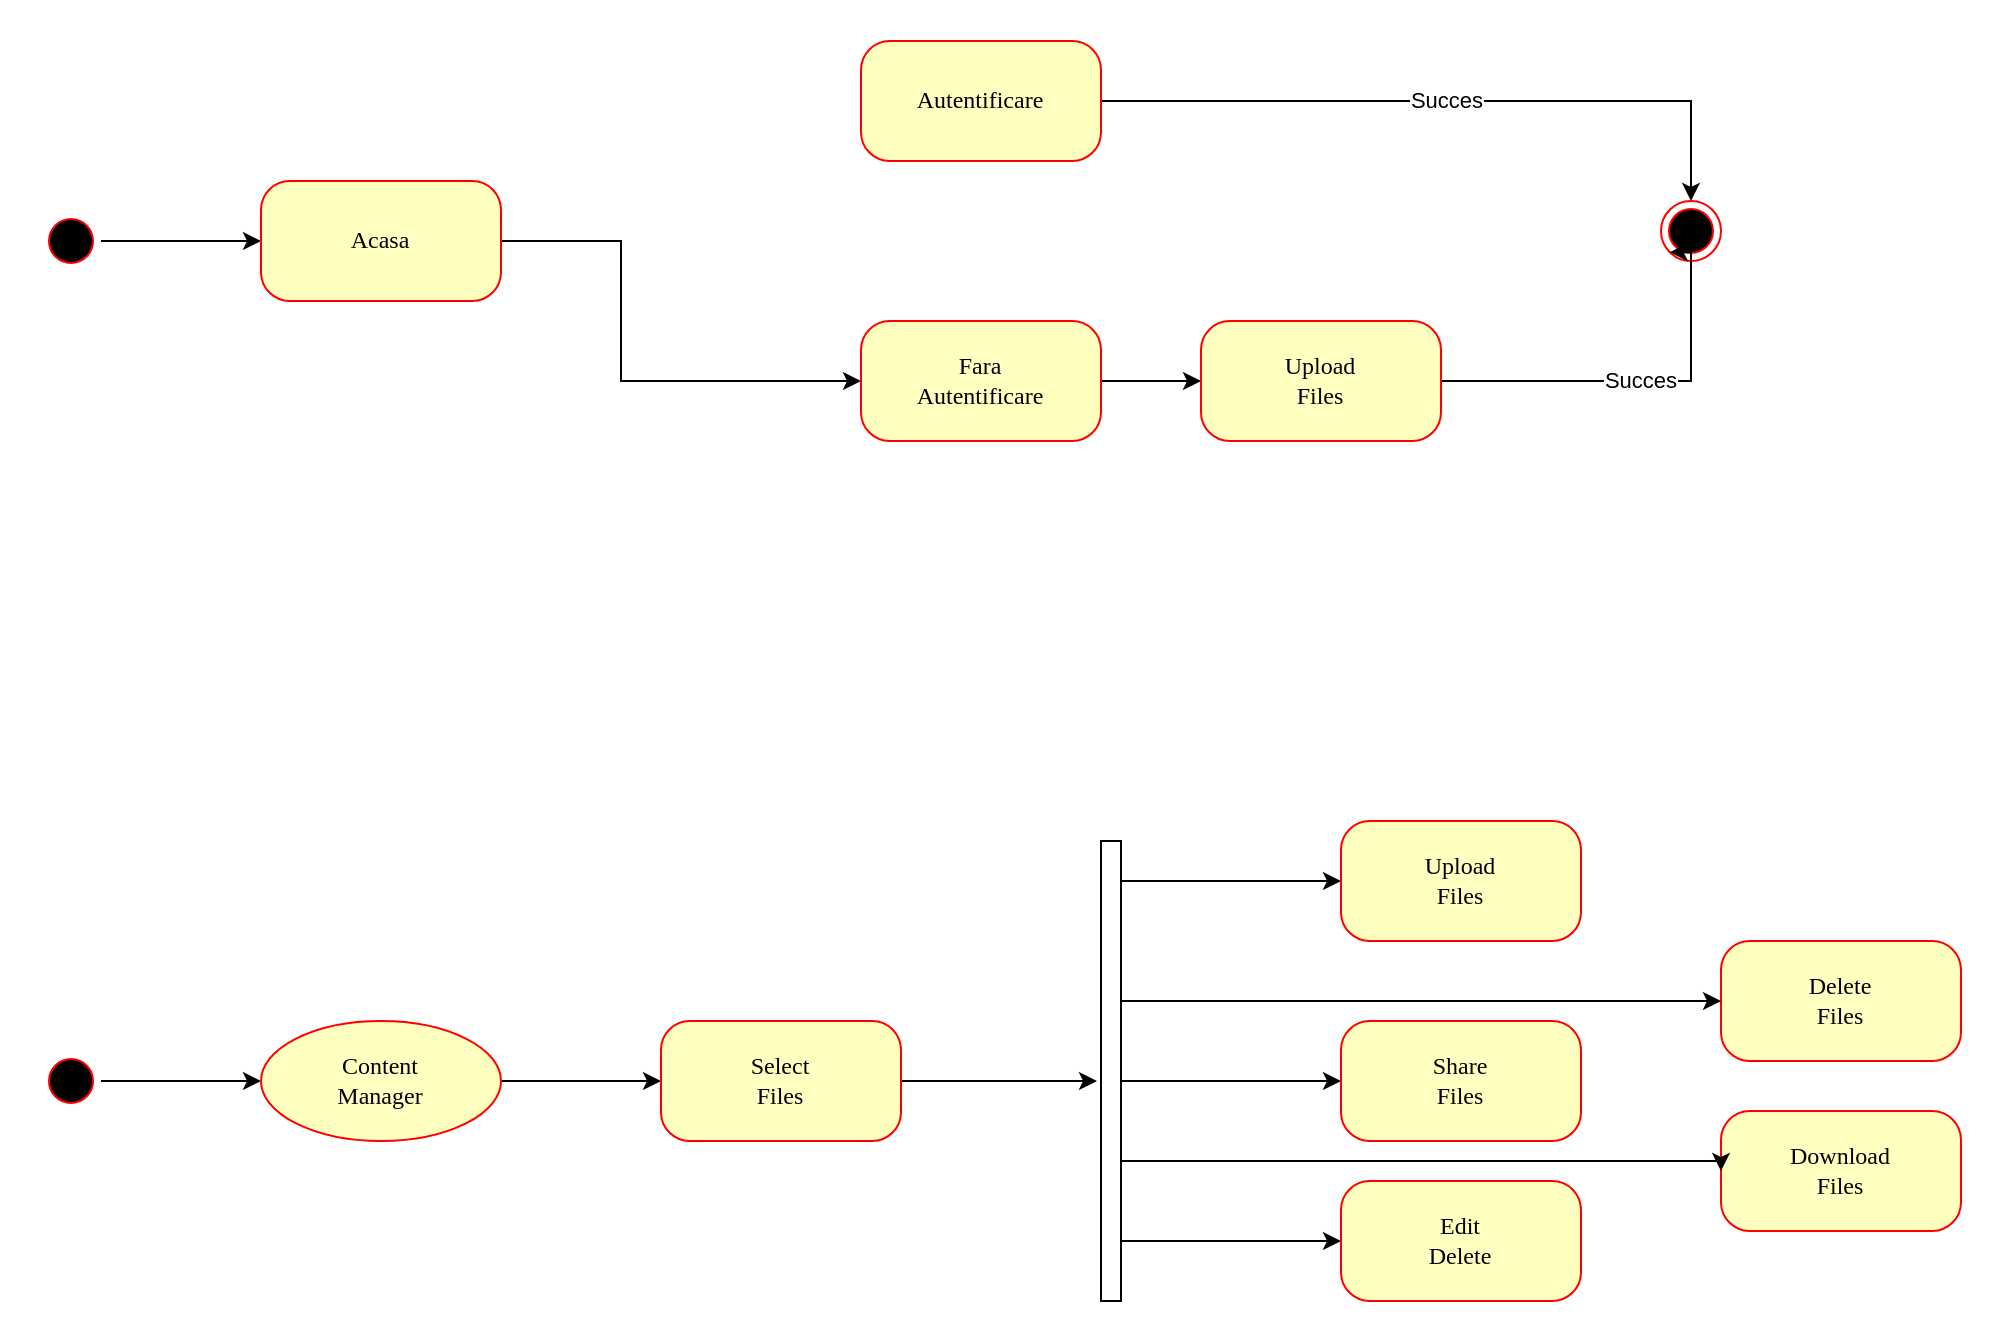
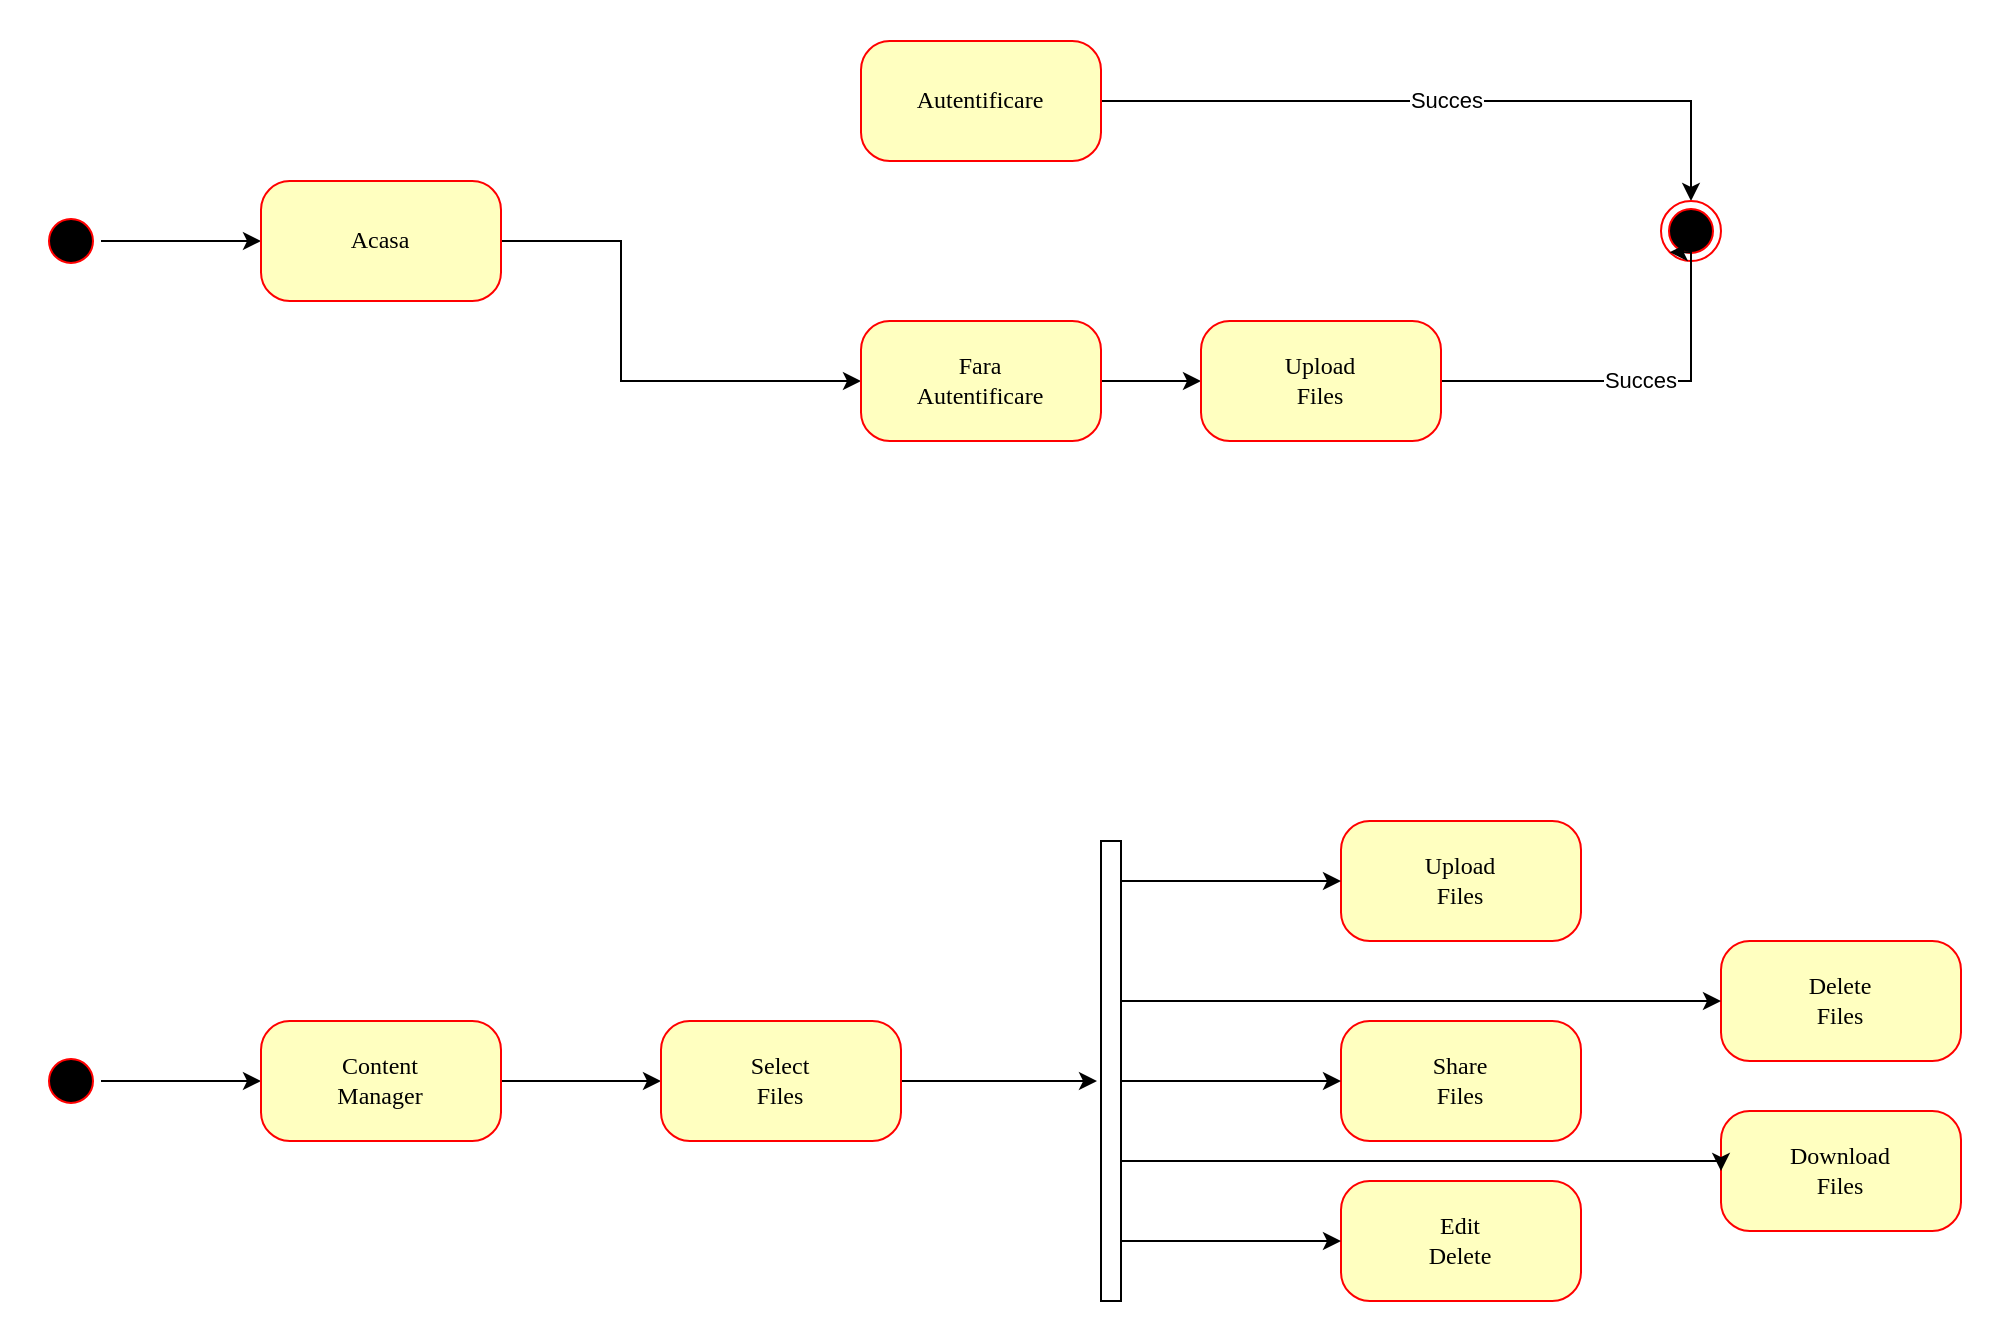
(381, 1081) -> (381, 1081)
